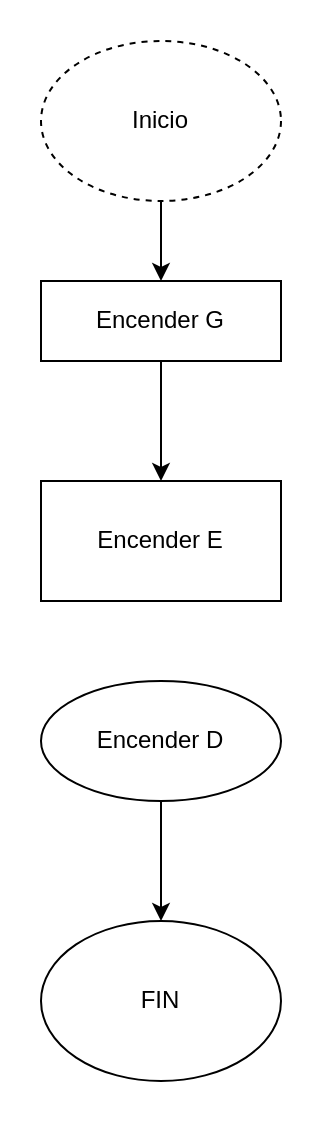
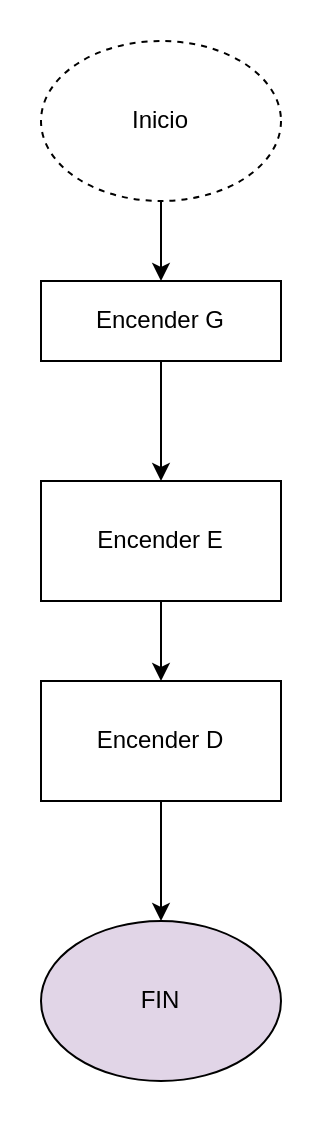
none -> (161, 634)
(161, 741) -> (161, 741)
(161, 1001) -> (161, 1001)
